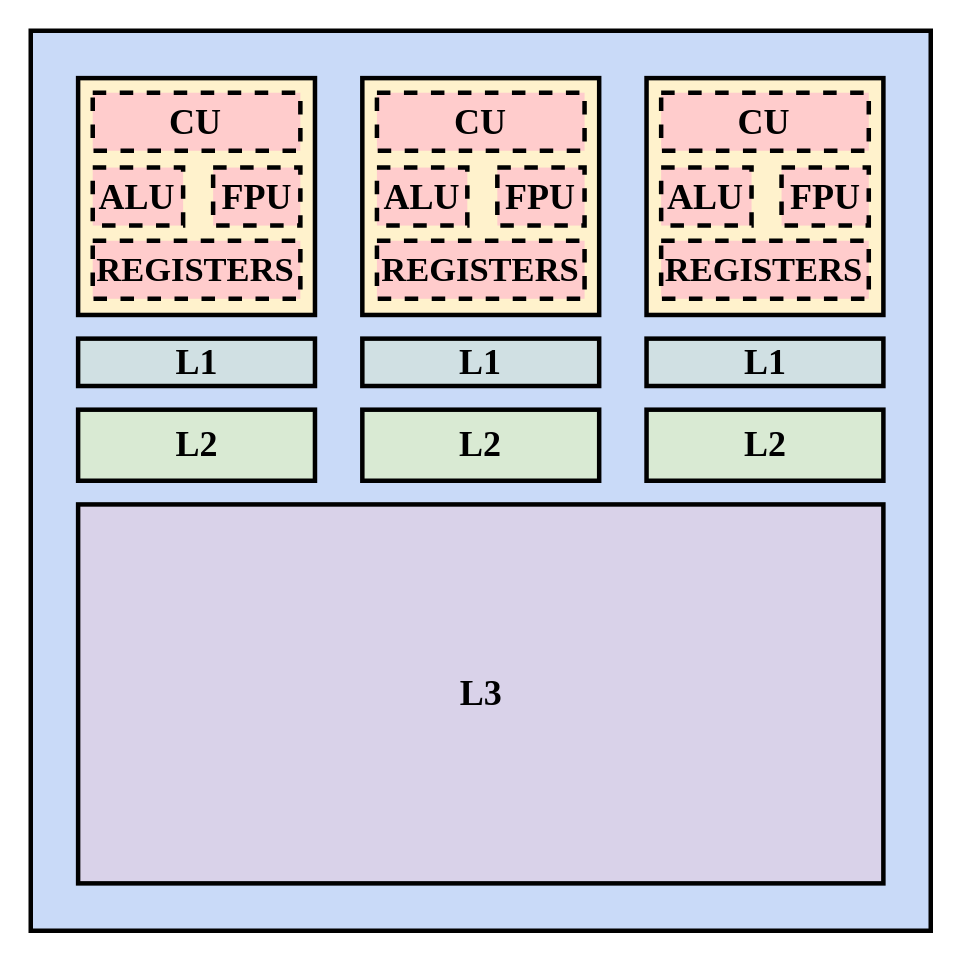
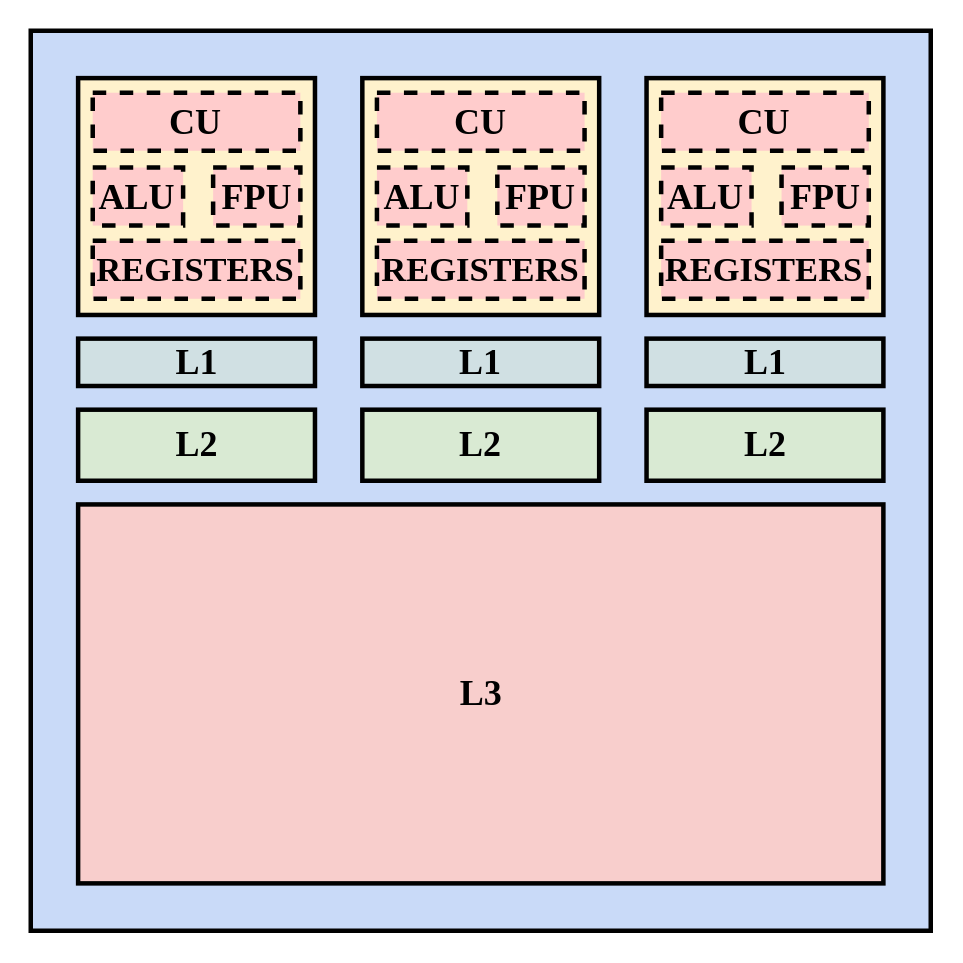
(481, 694) -> (481, 694)
